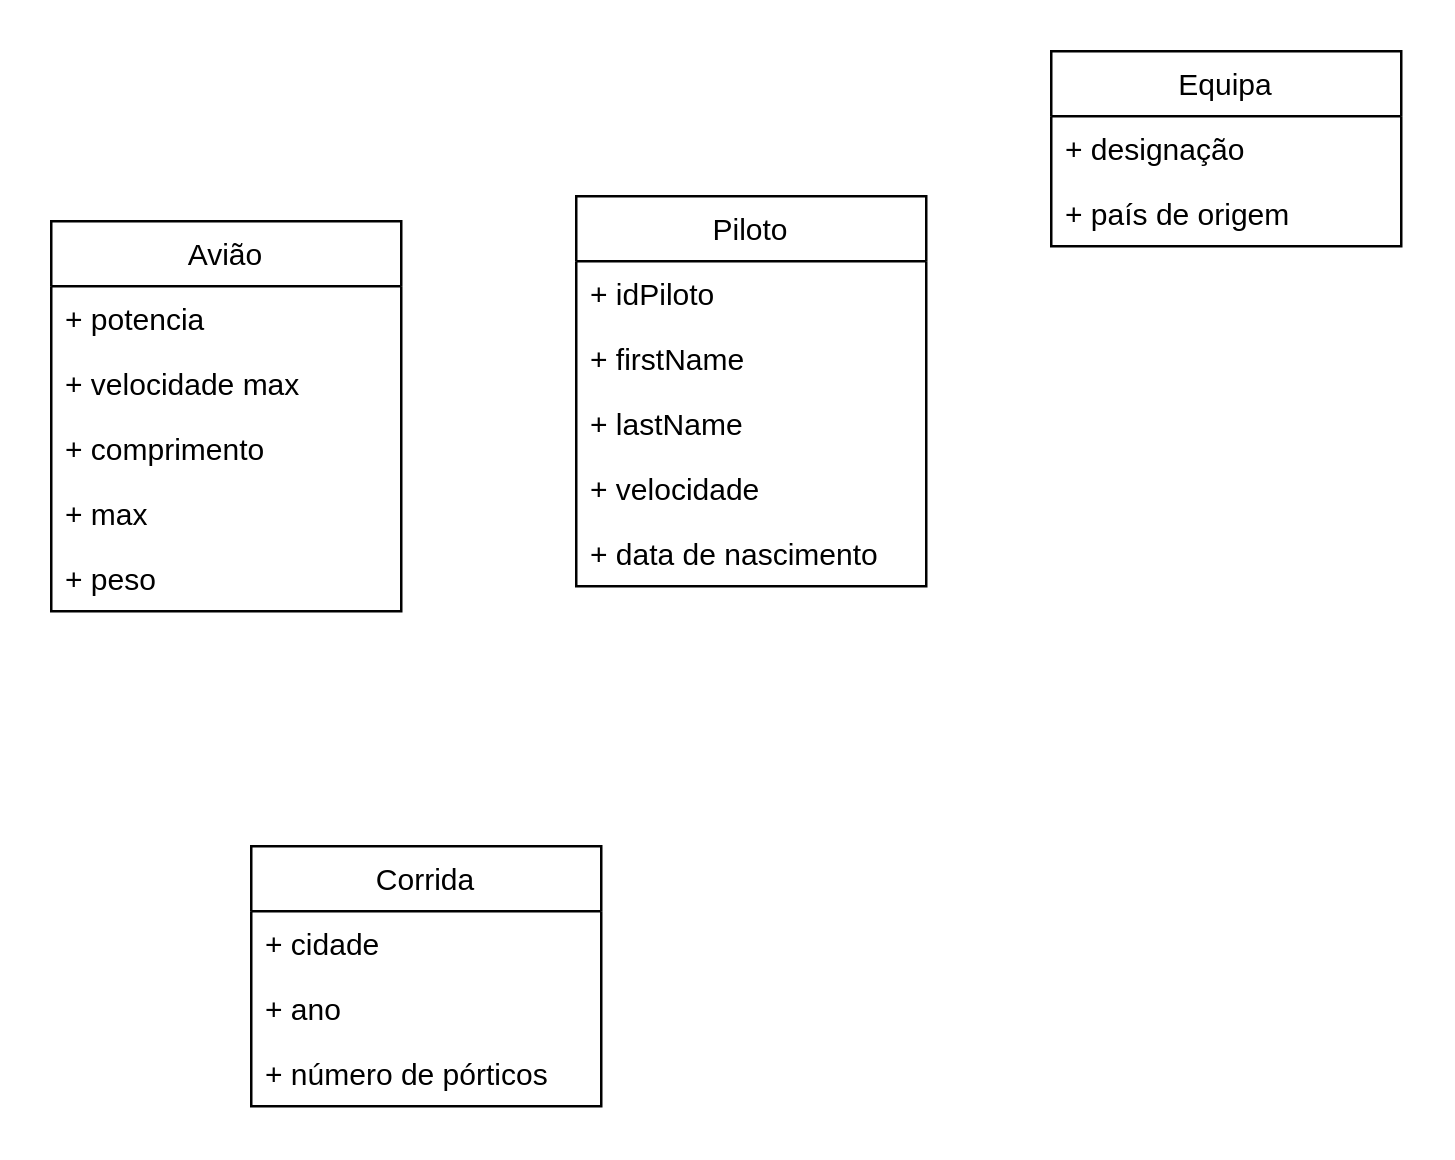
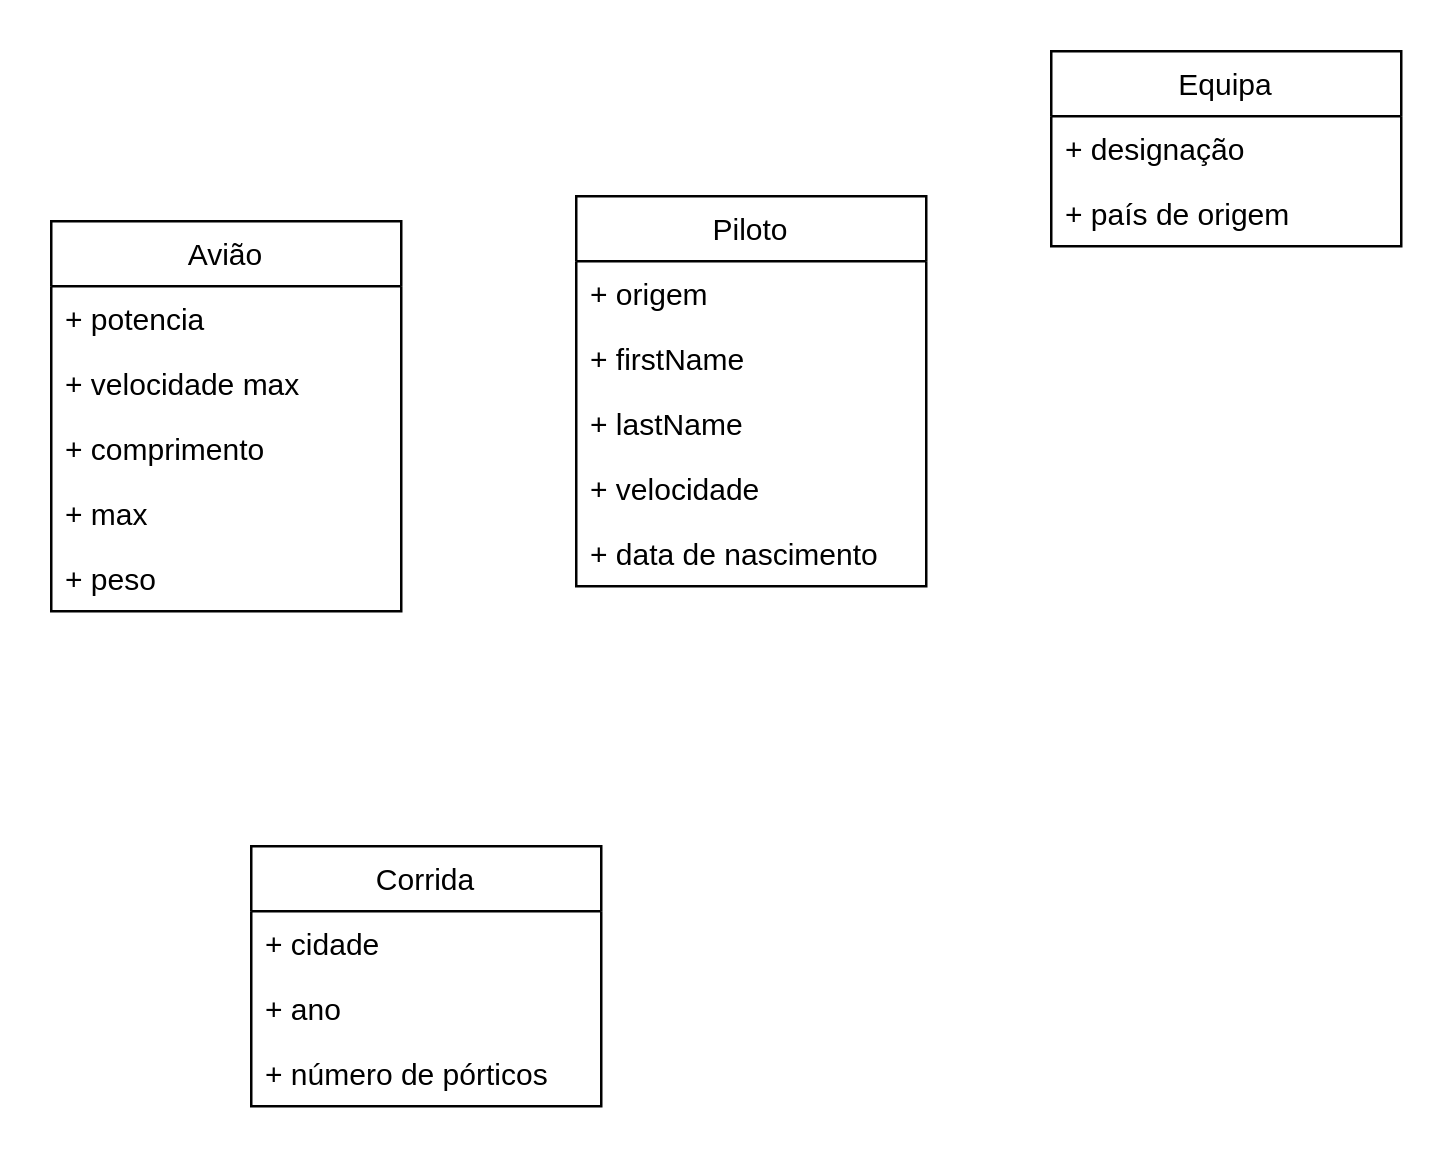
(658, 295) -> (649, 295)
